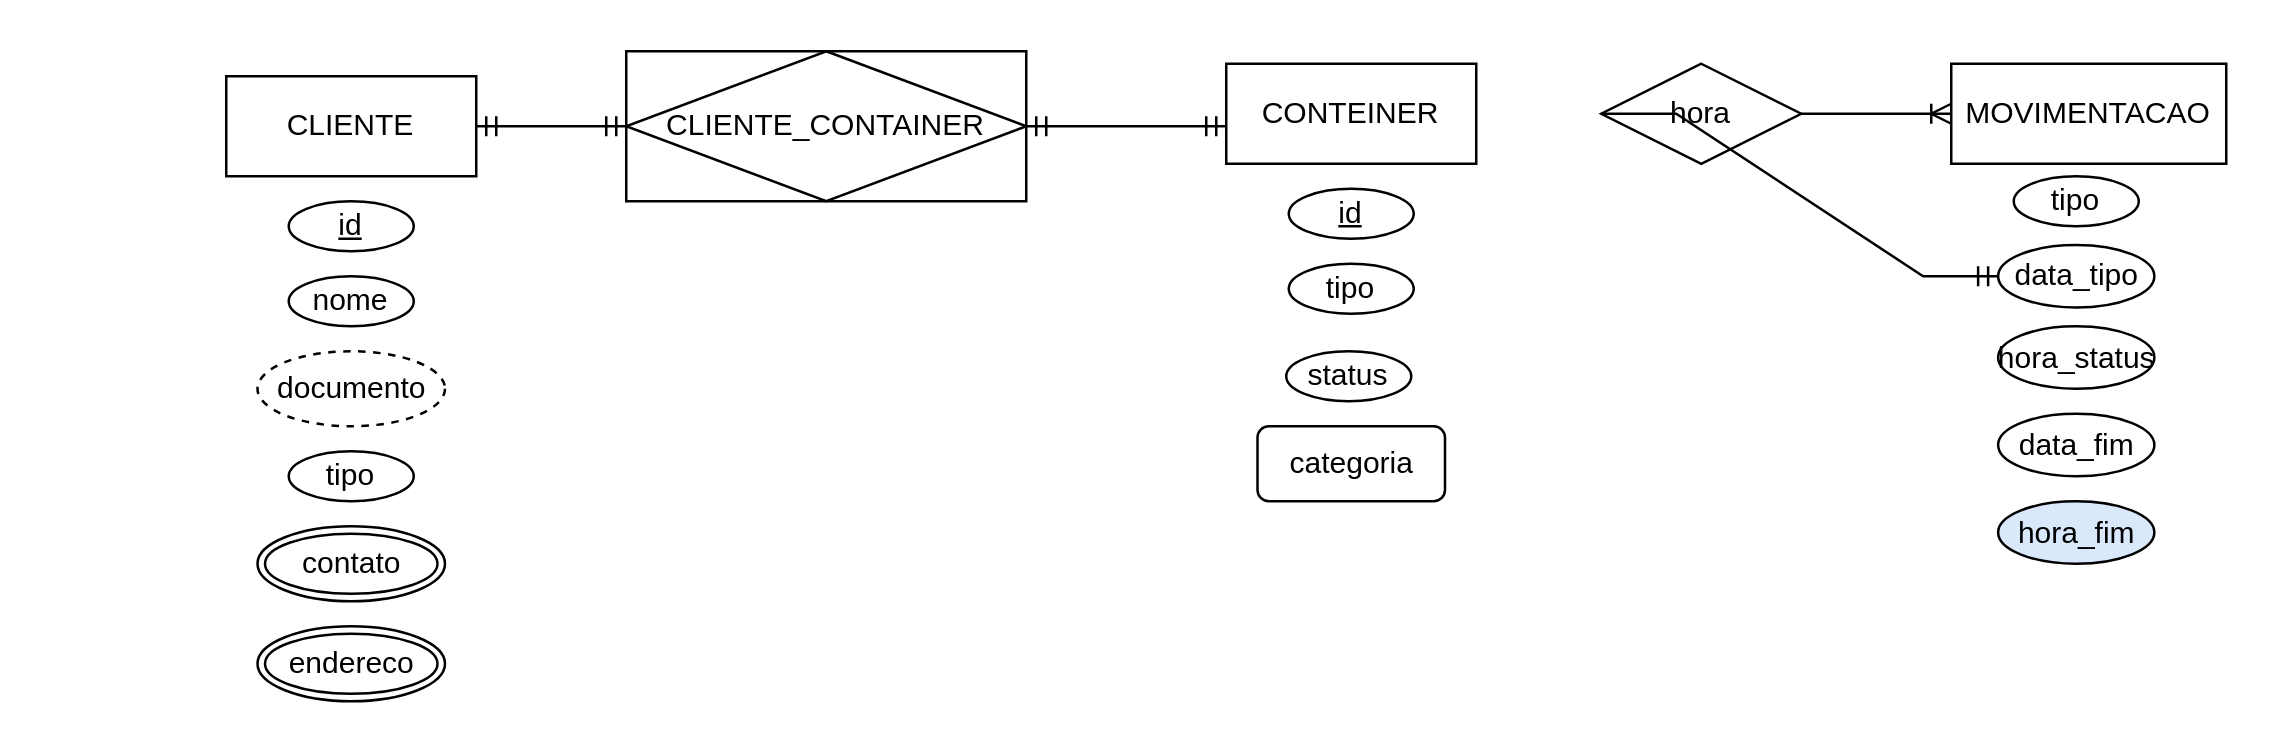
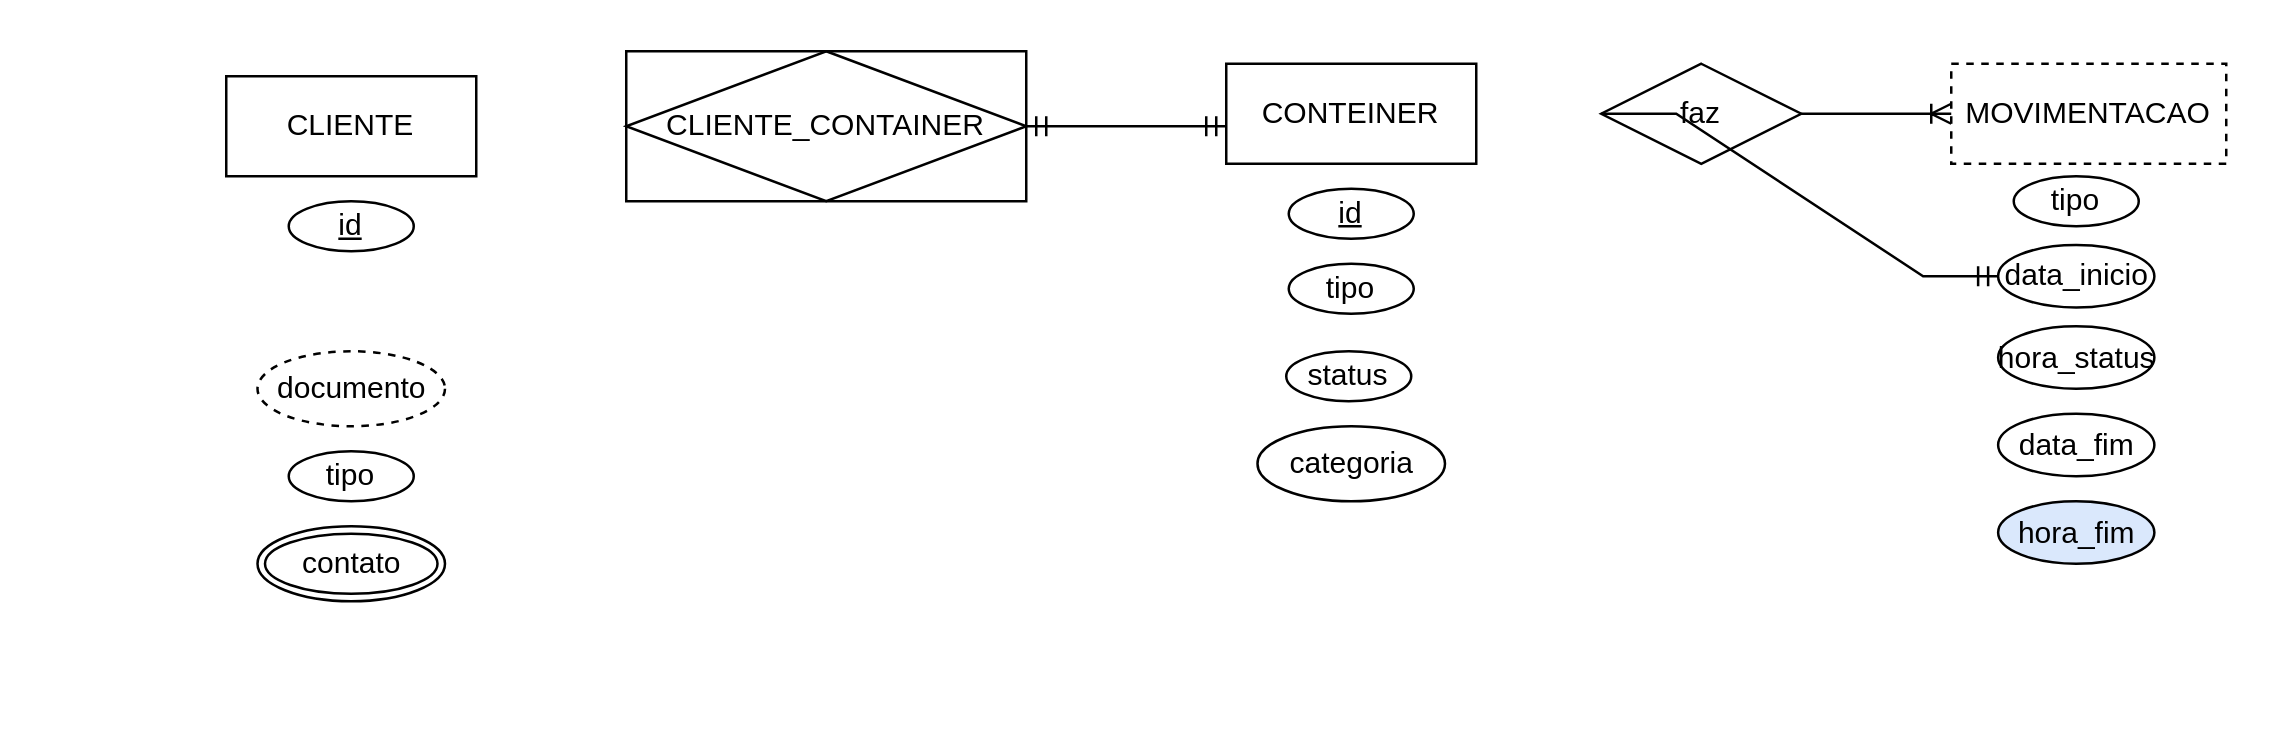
(1701, 114) -> (1701, 114)
(2089, 114) -> (2089, 114)
(550, 126) -> none
(2078, 276) -> (2078, 276)
(351, 301) -> none
(1351, 464) -> (1351, 464)
(351, 664) -> none
